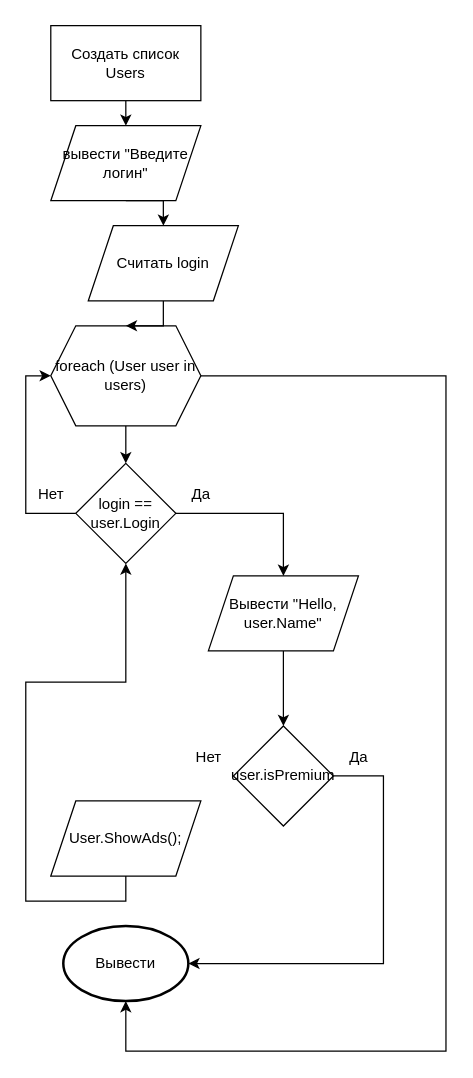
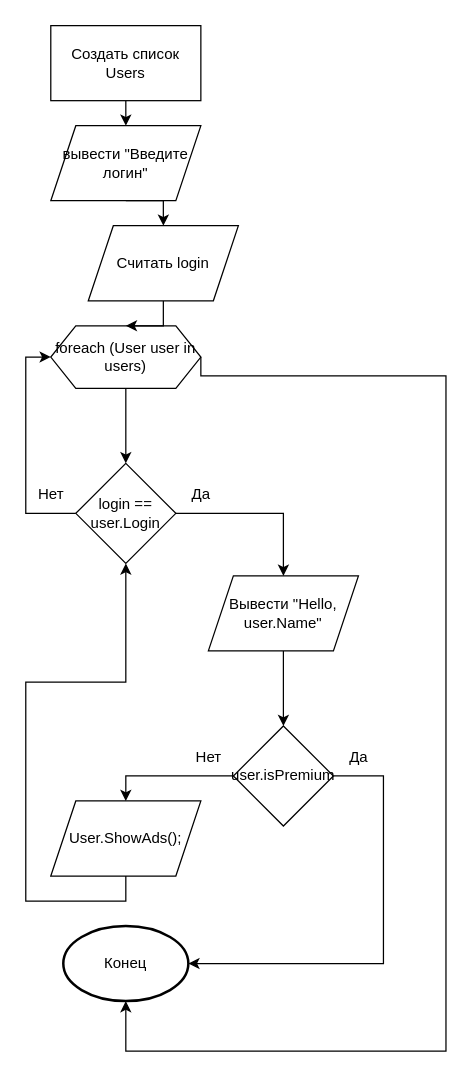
(126, 376) -> (126, 357)
none -> (171, 776)
(126, 963) -> (126, 963)
